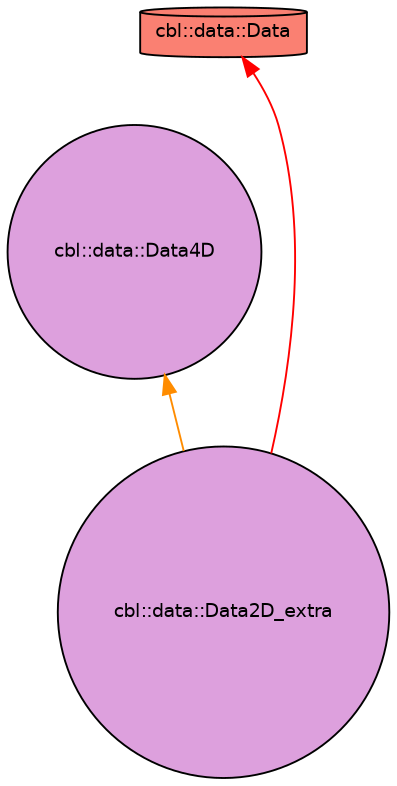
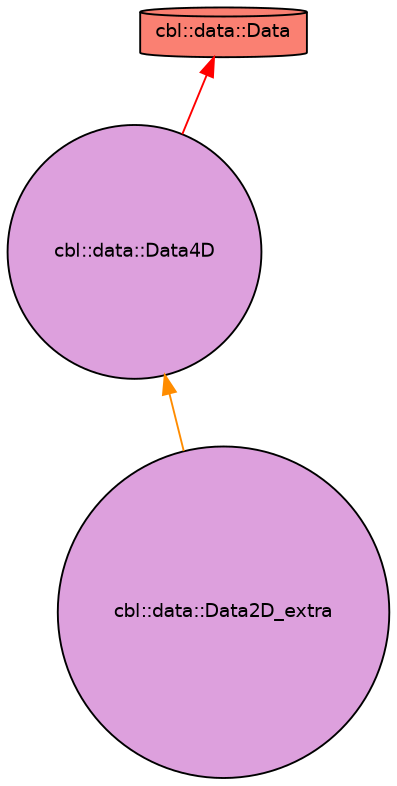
(295, 261) -> (195, 105)
